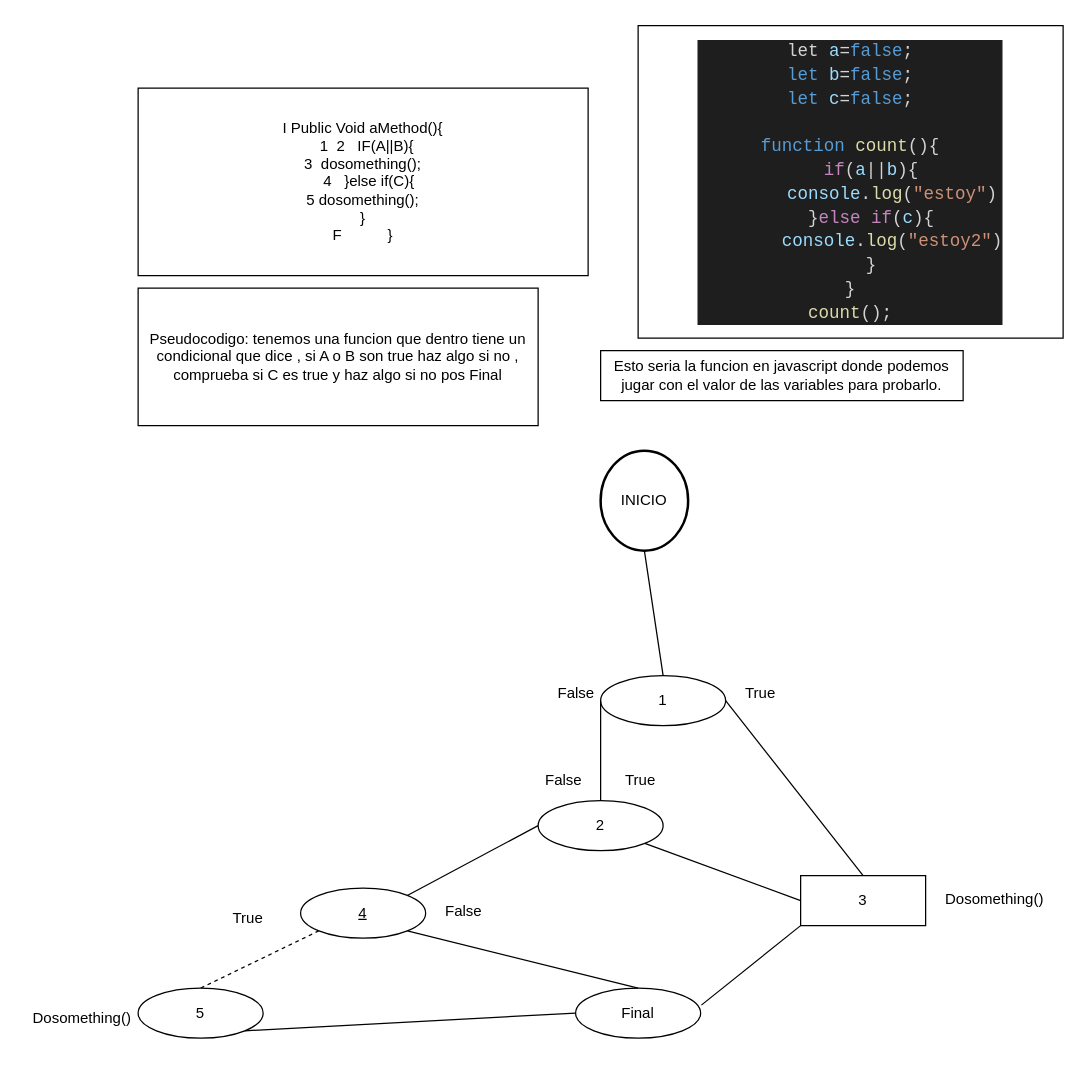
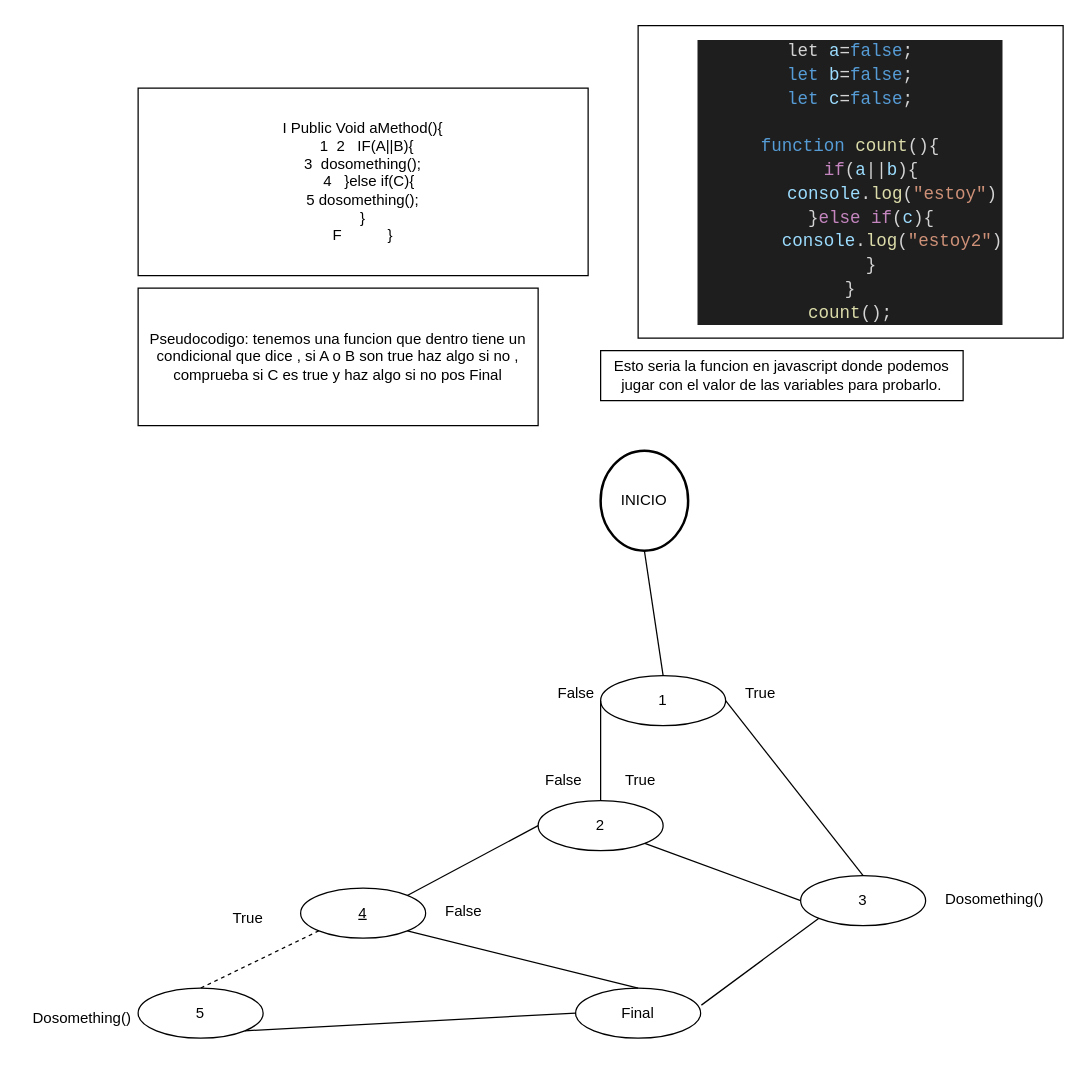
(863, 901) -> (863, 901)
